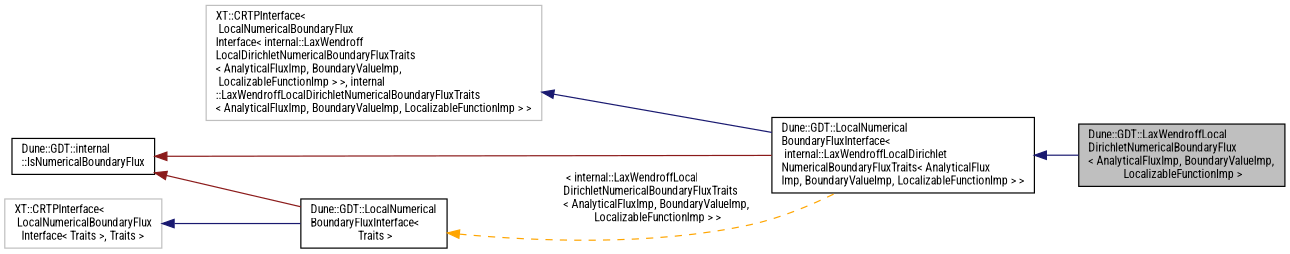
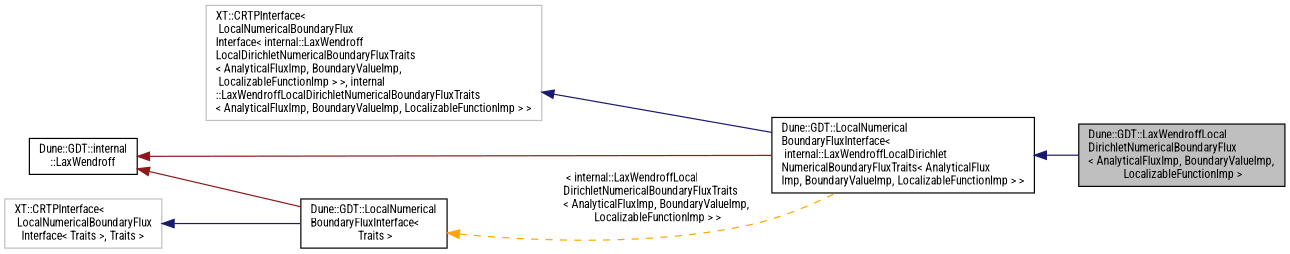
(83, 156) -> (83, 156)
